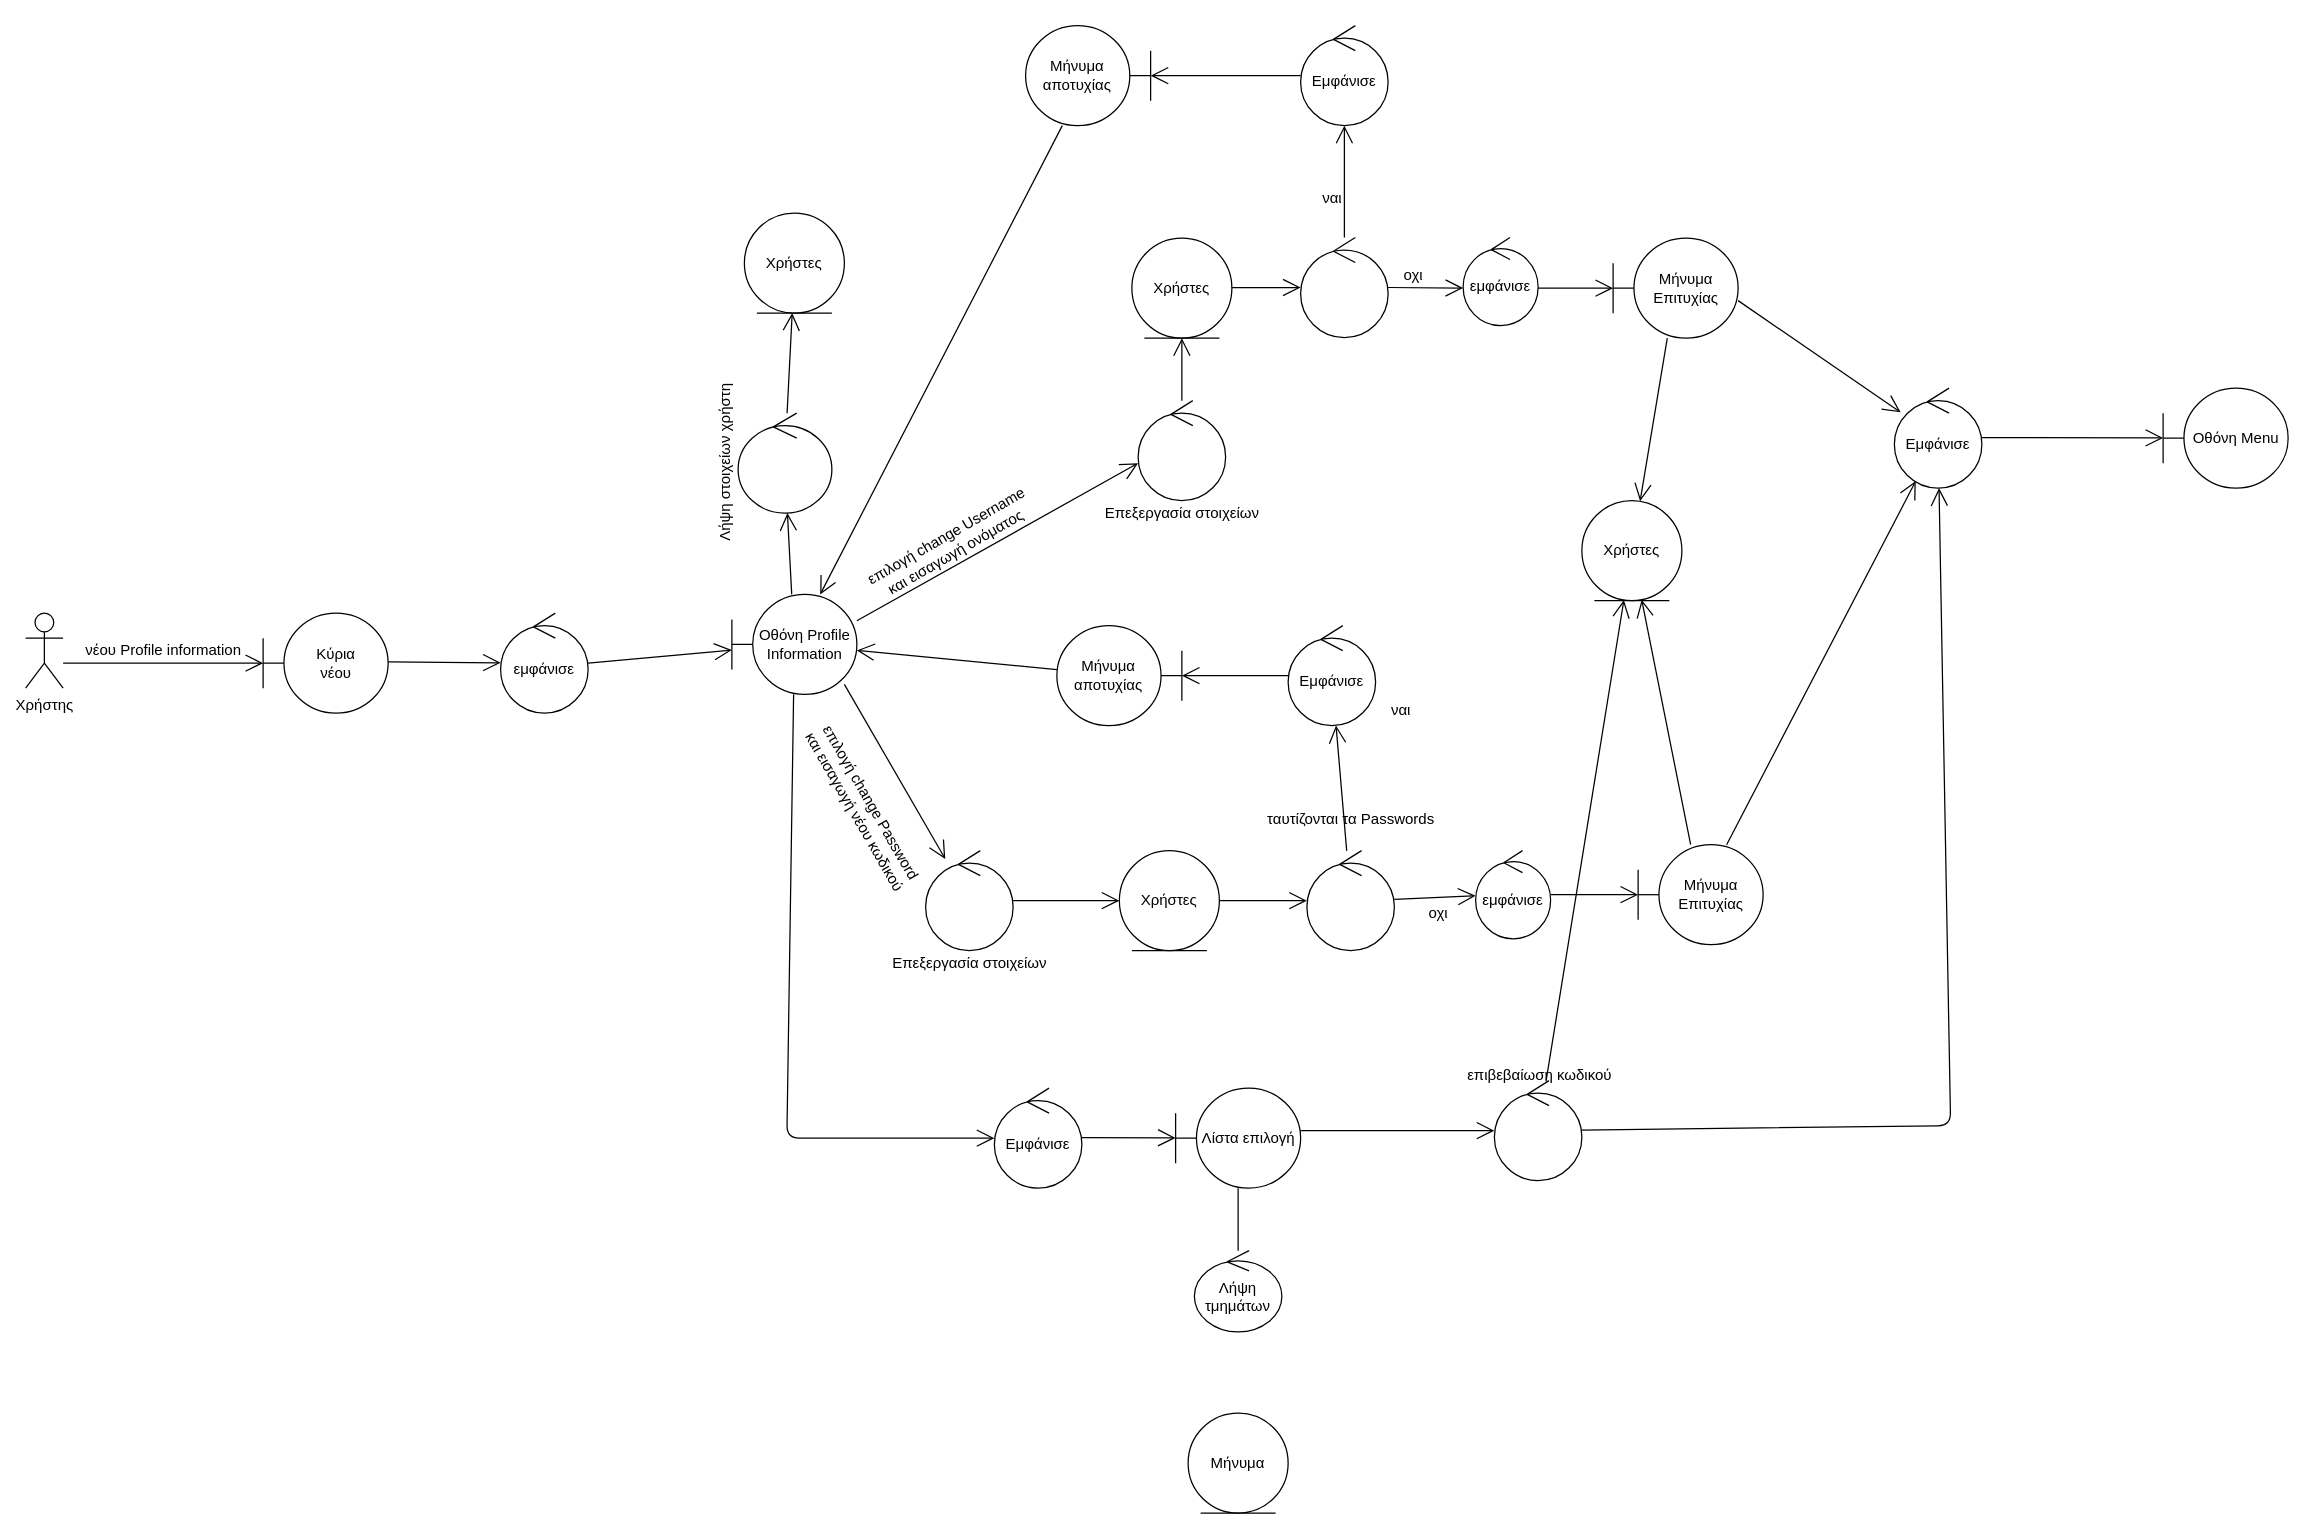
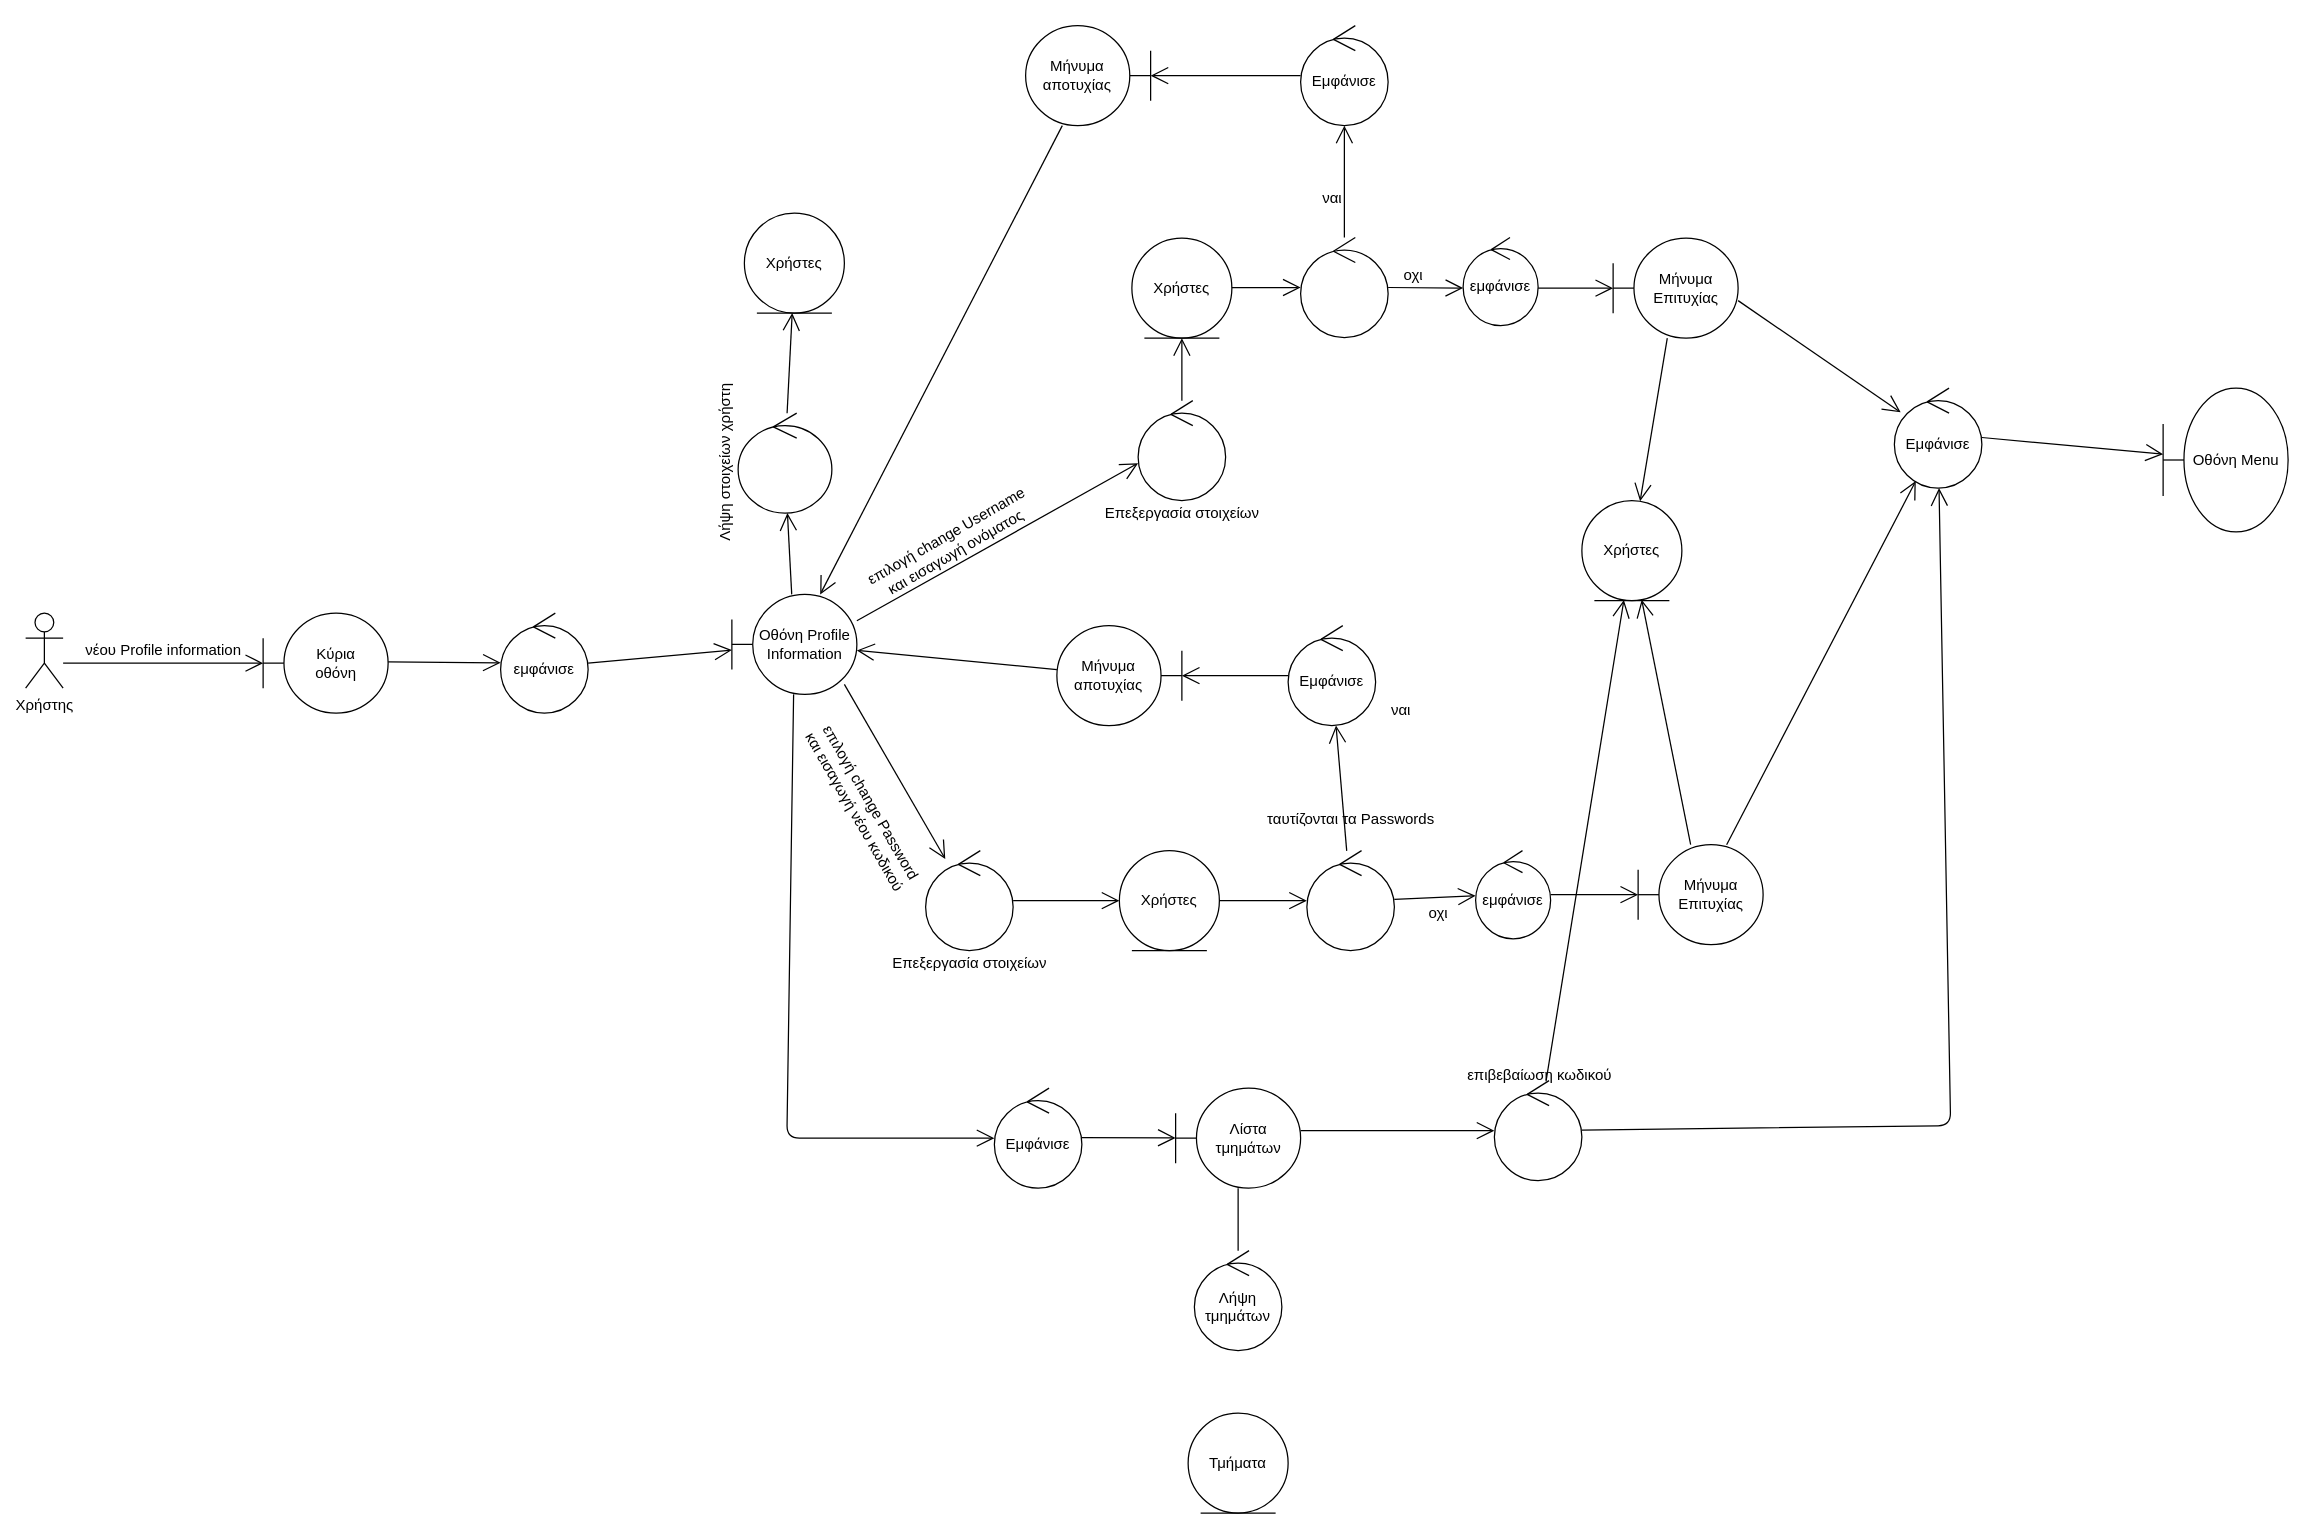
(2226, 438) -> (2226, 460)
(336, 663) -> (336, 663)
(1249, 1138) -> (1249, 1138)
(1238, 1291) -> (1238, 1301)
(1238, 1463) -> (1238, 1463)
